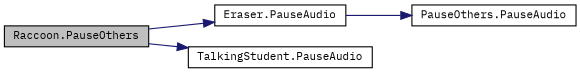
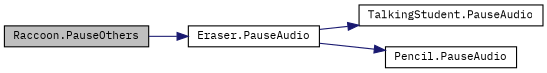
(494, 15) -> (451, 57)
(163, 45) -> (334, 28)
